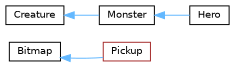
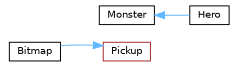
(35, 15) -> none
(87, 58) -> (77, 45)
